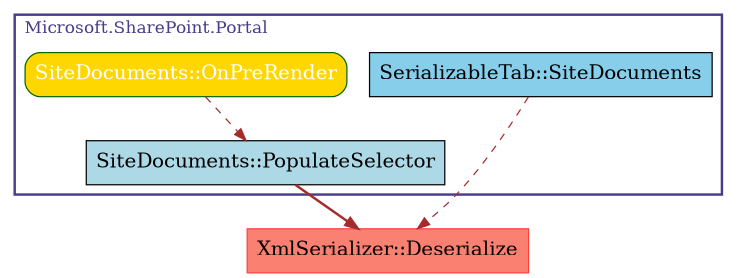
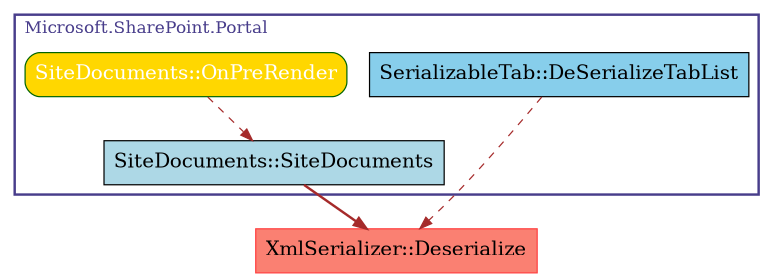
(541, 75) -> (559, 75)
(266, 163) -> (274, 163)
